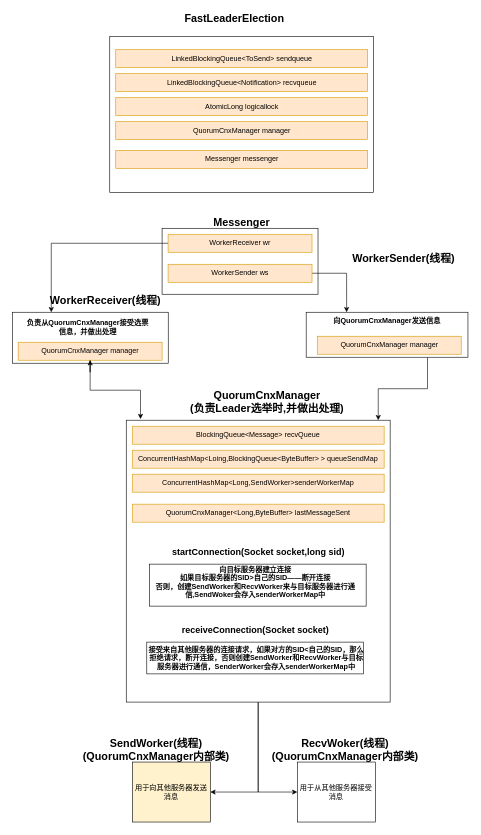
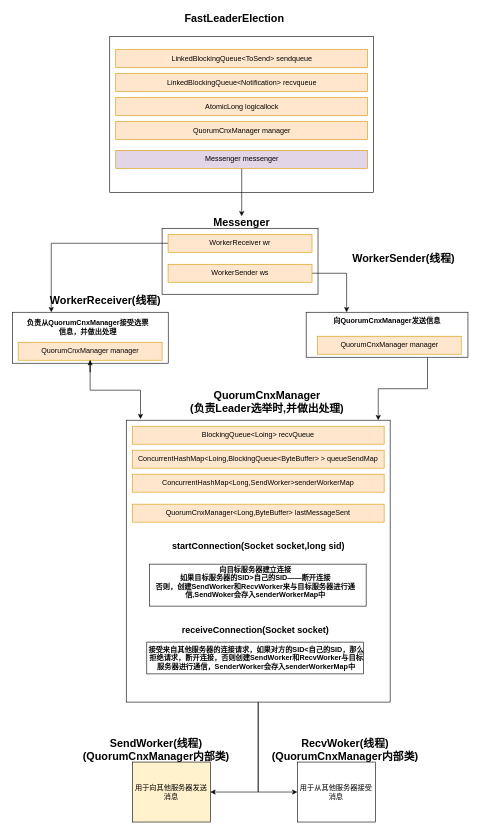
(242, 159) -> (242, 159)
none -> (242, 210)
(258, 435) -> (258, 435)
(258, 552) -> (258, 546)
